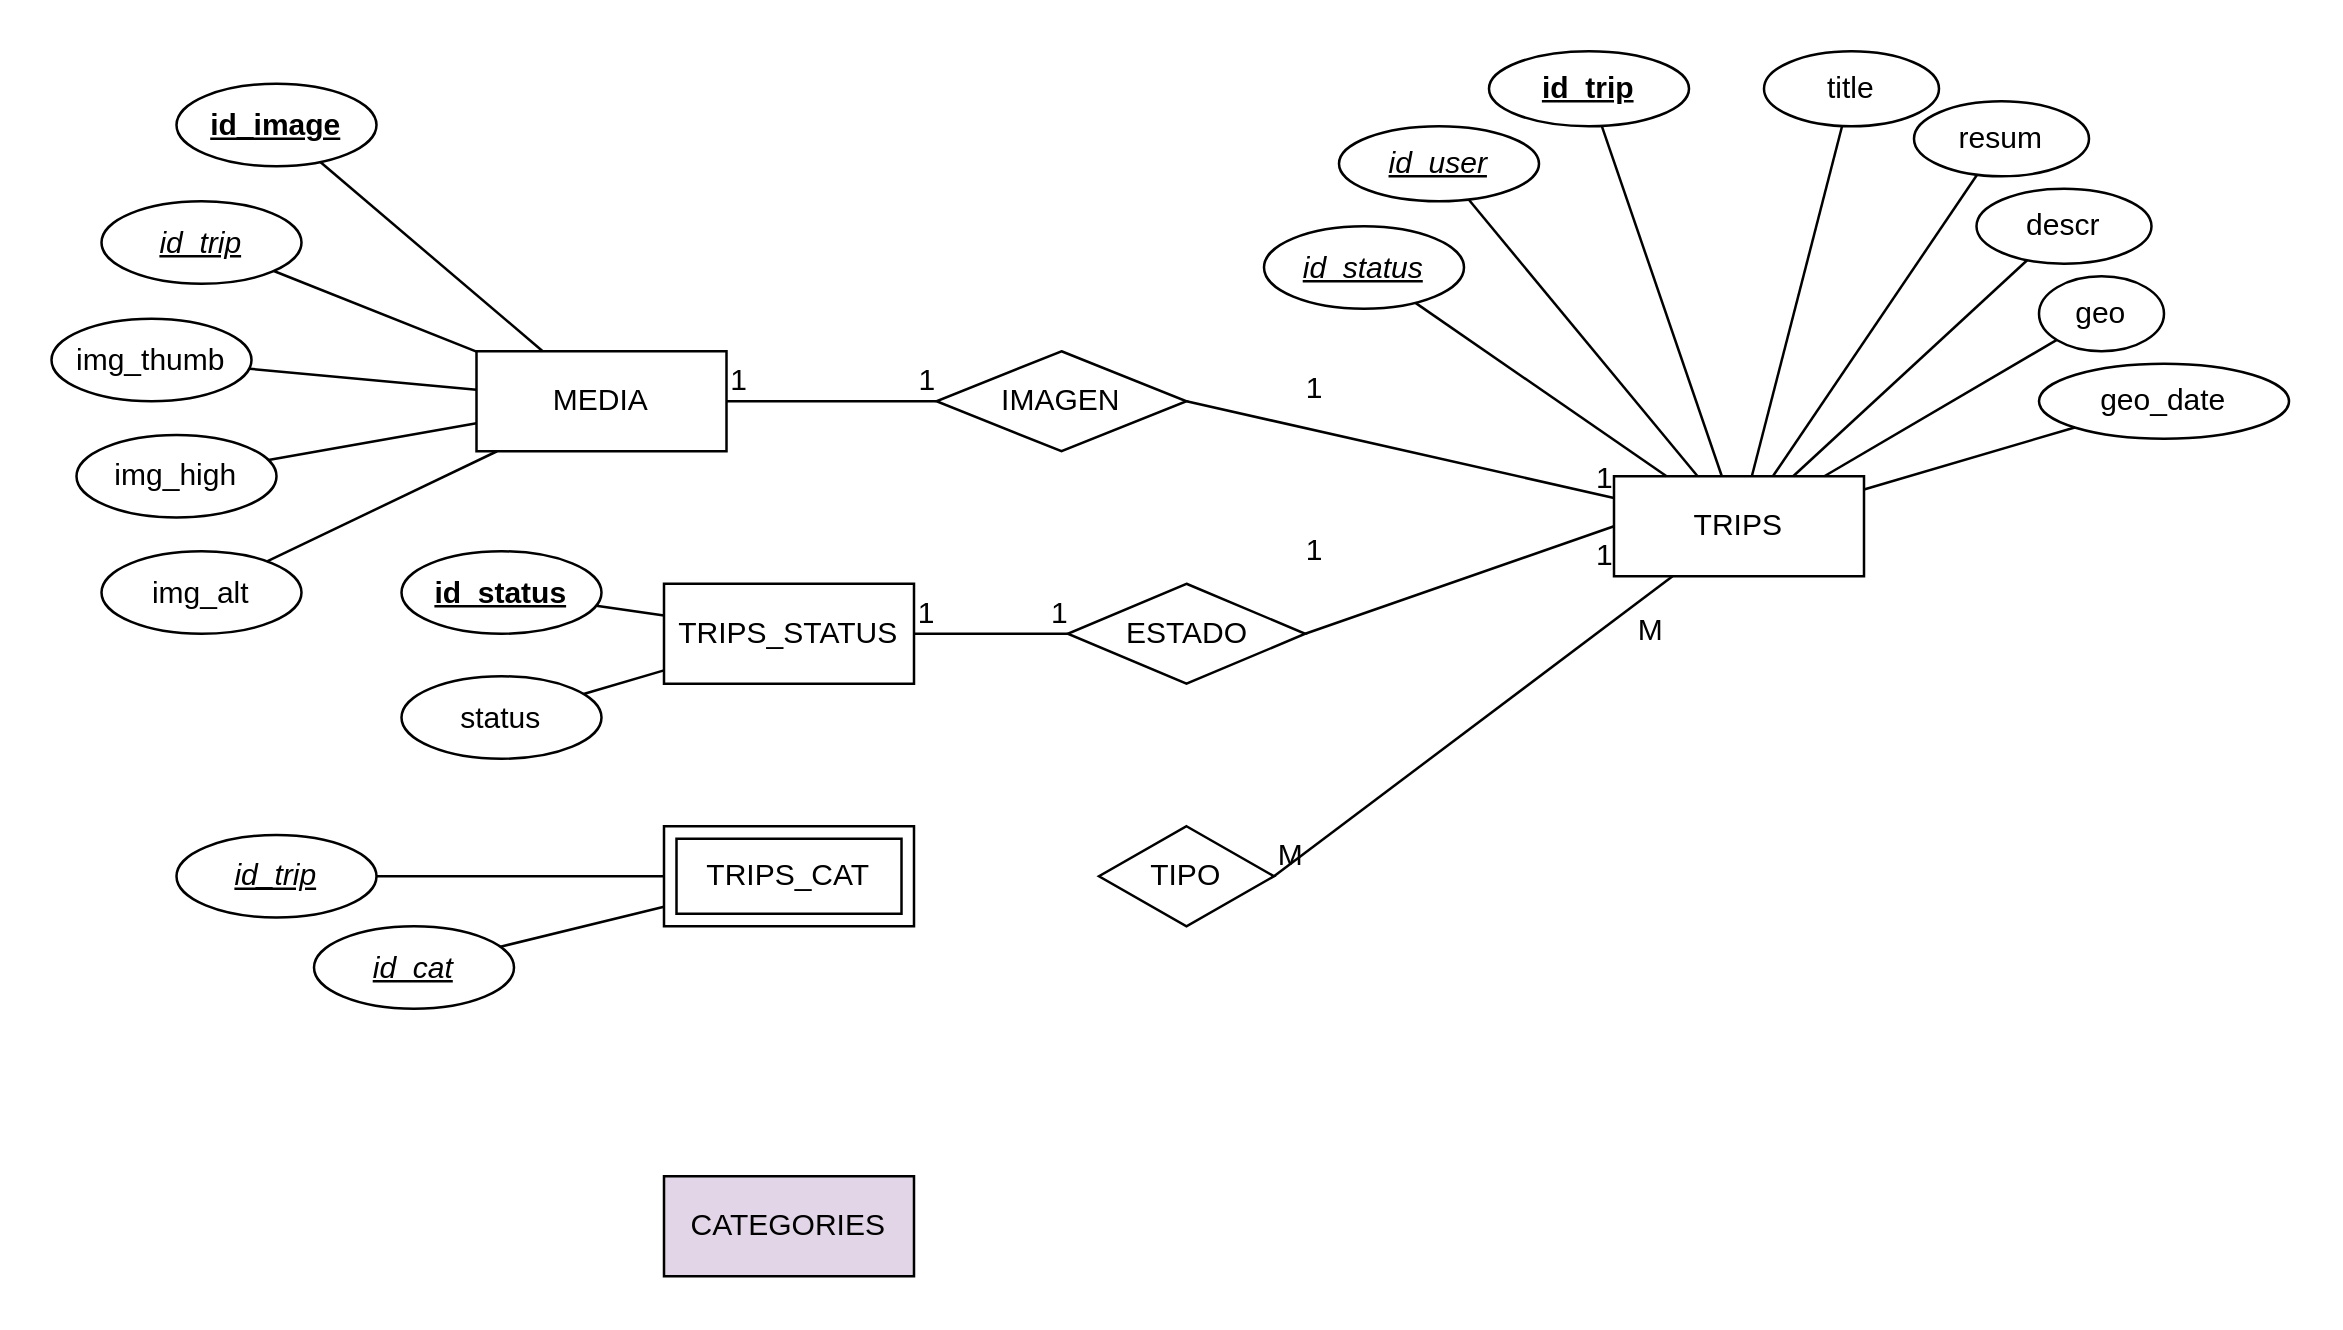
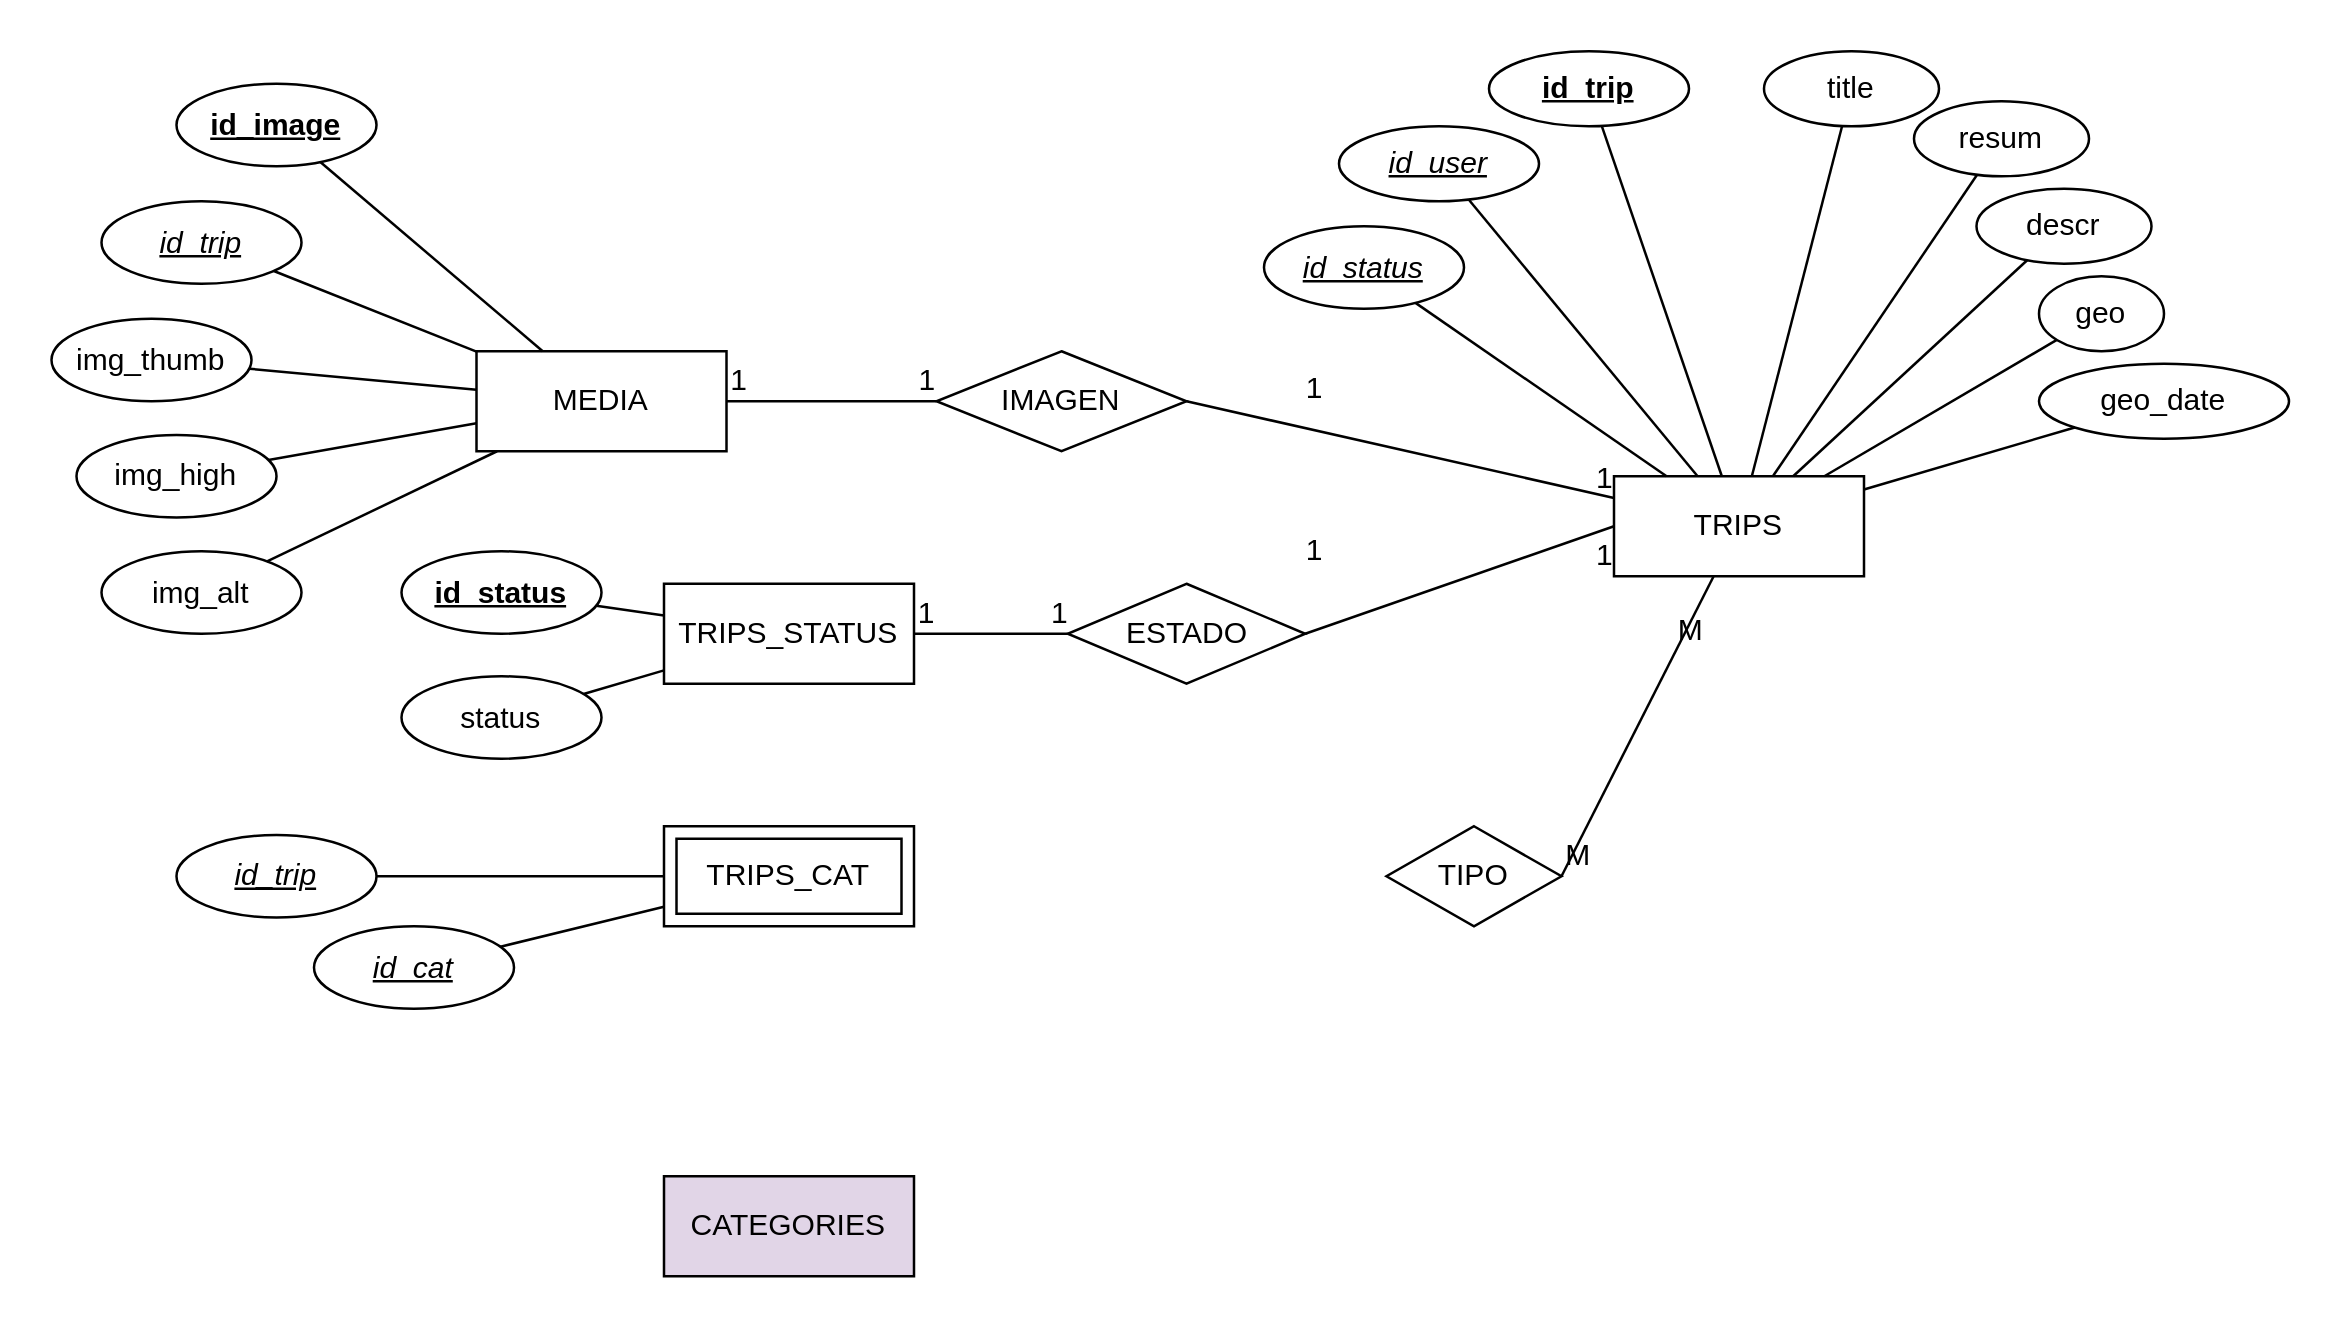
(1186, 876) -> (1474, 876)
